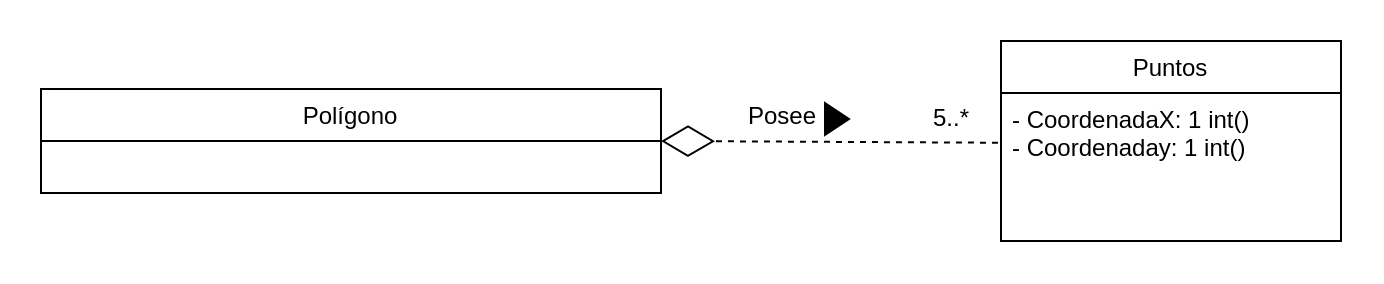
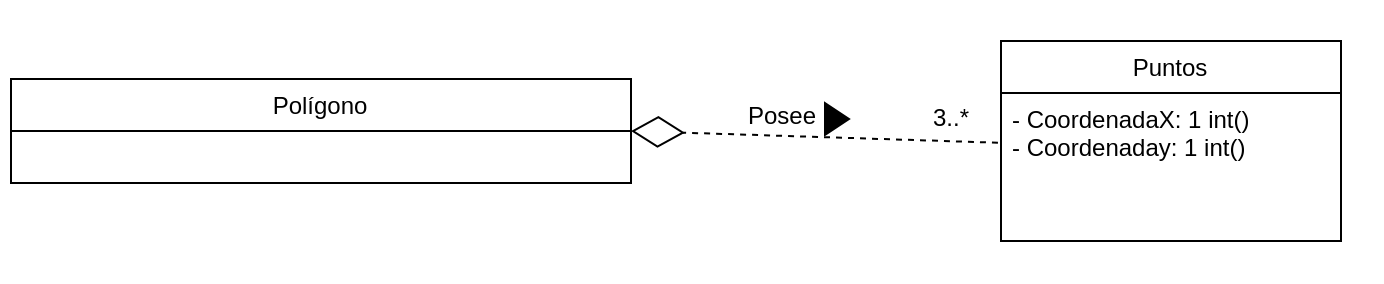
(952, 119) -> (952, 119)
(351, 141) -> (321, 131)
